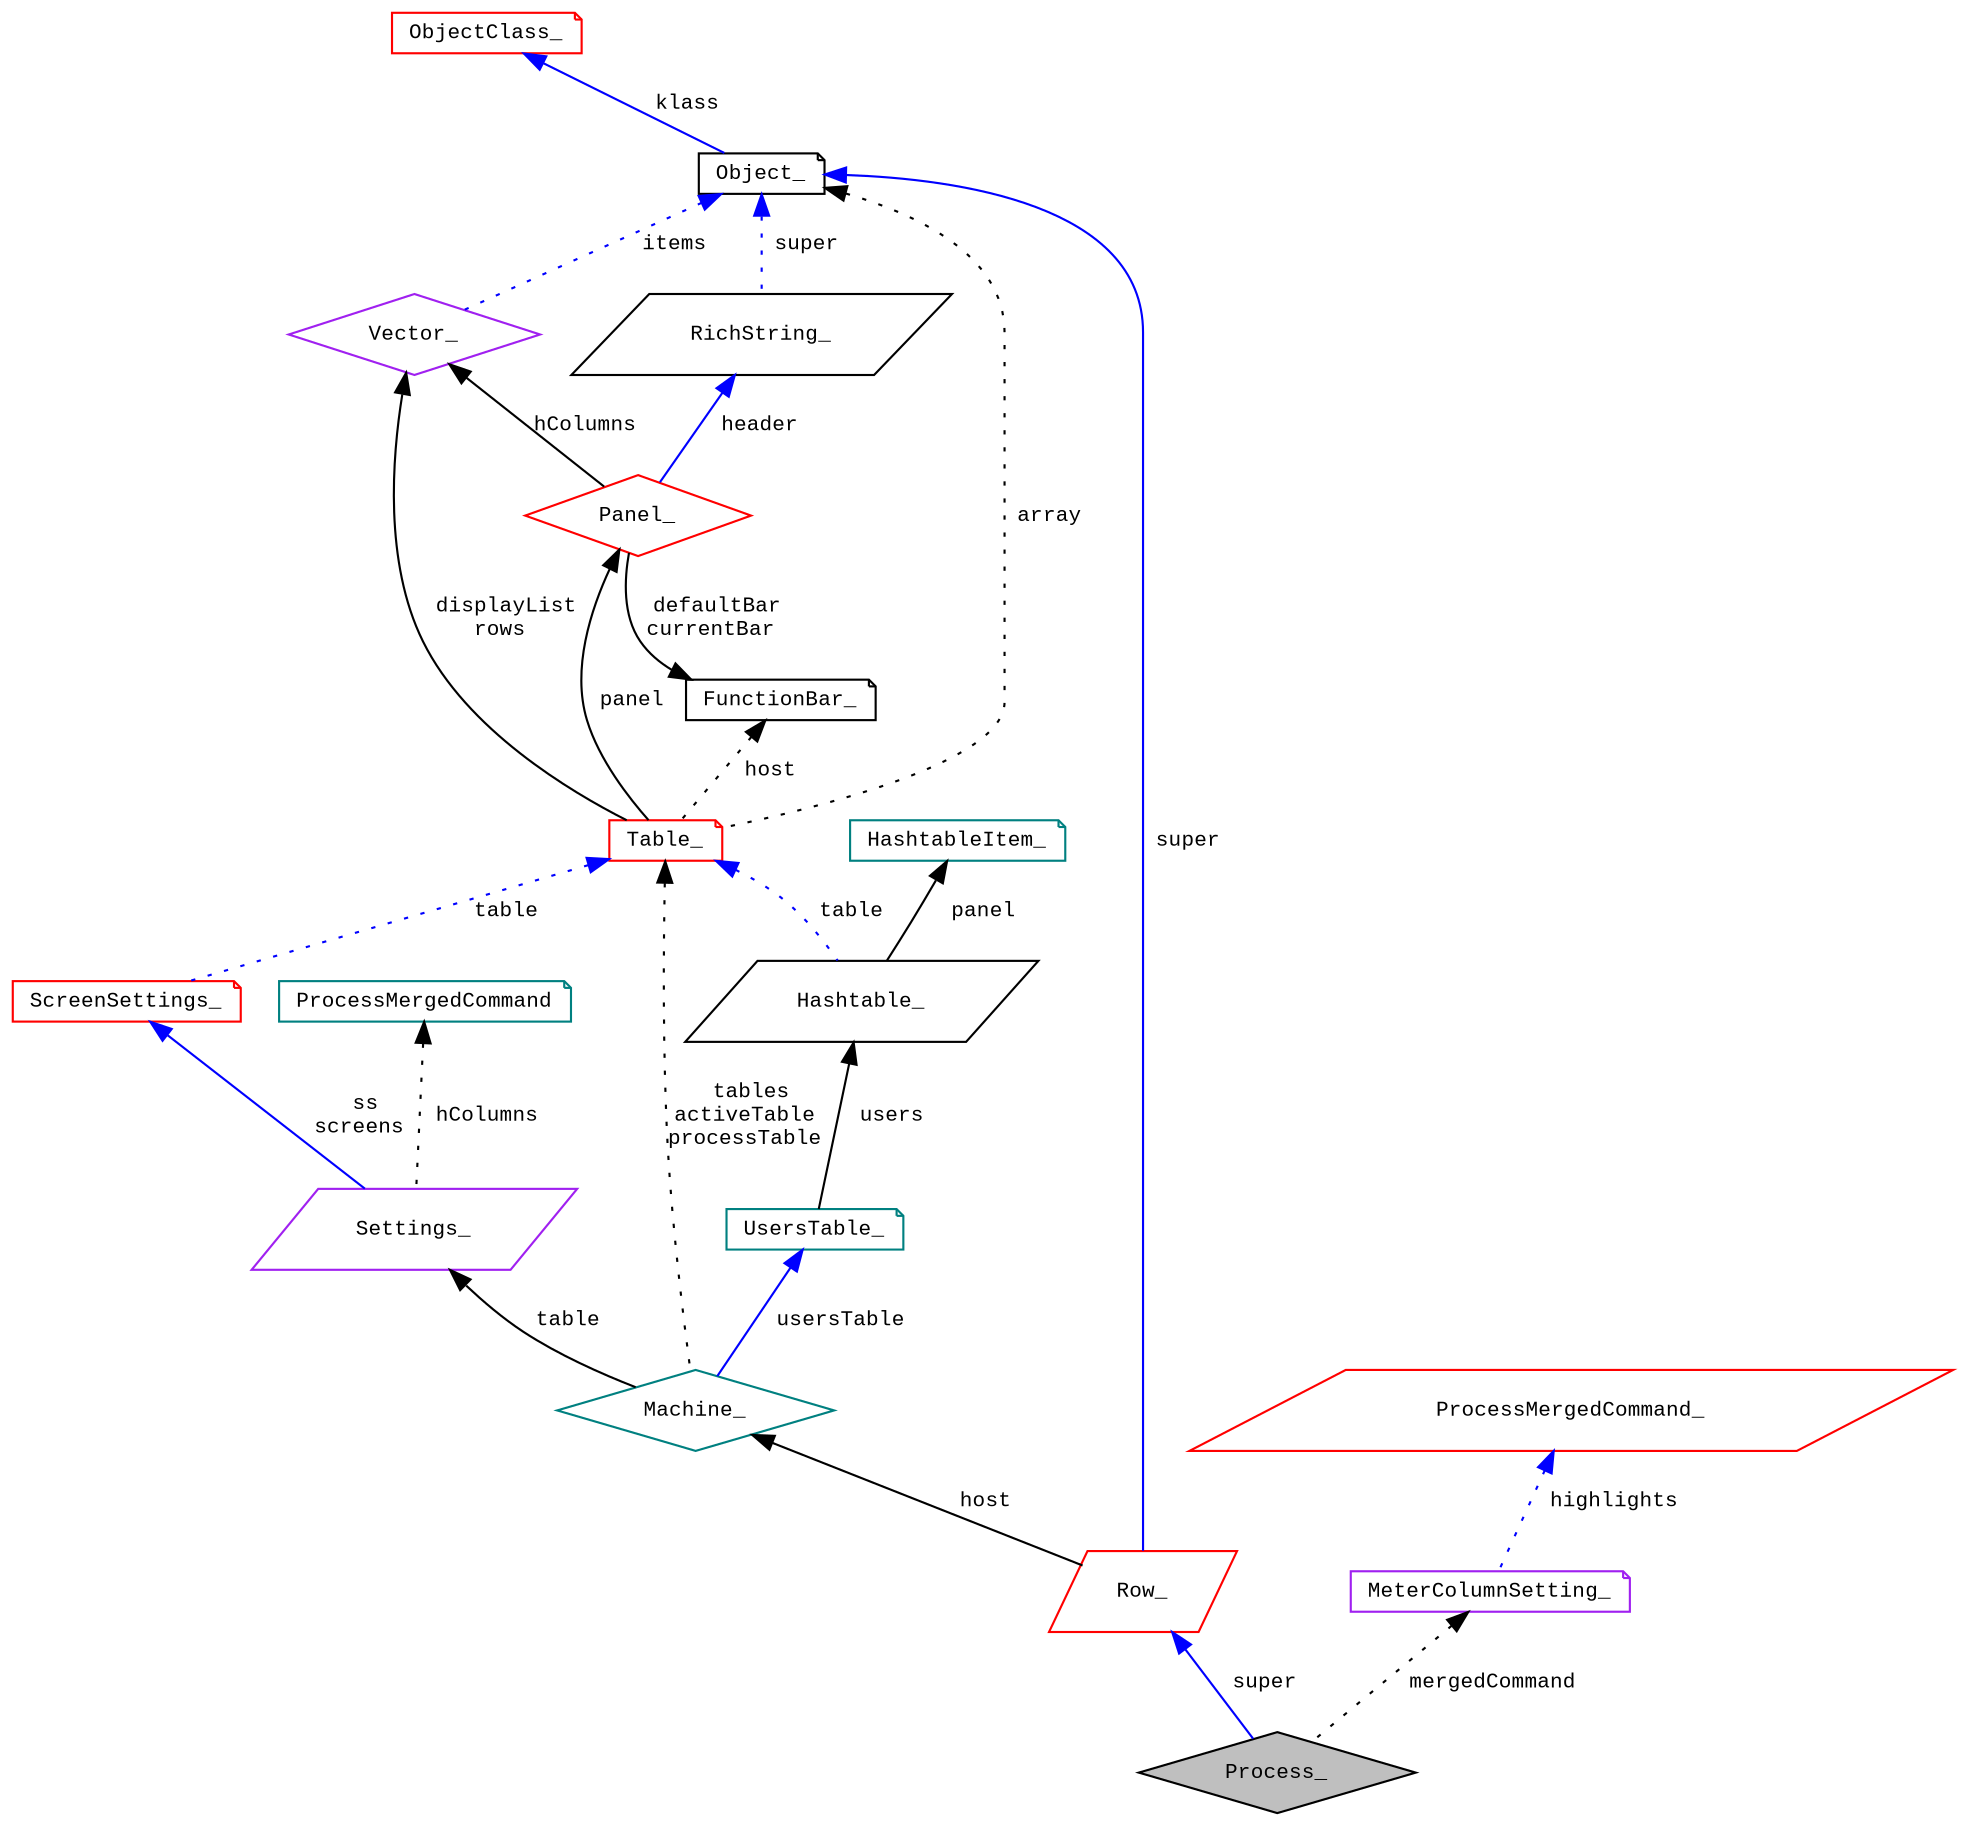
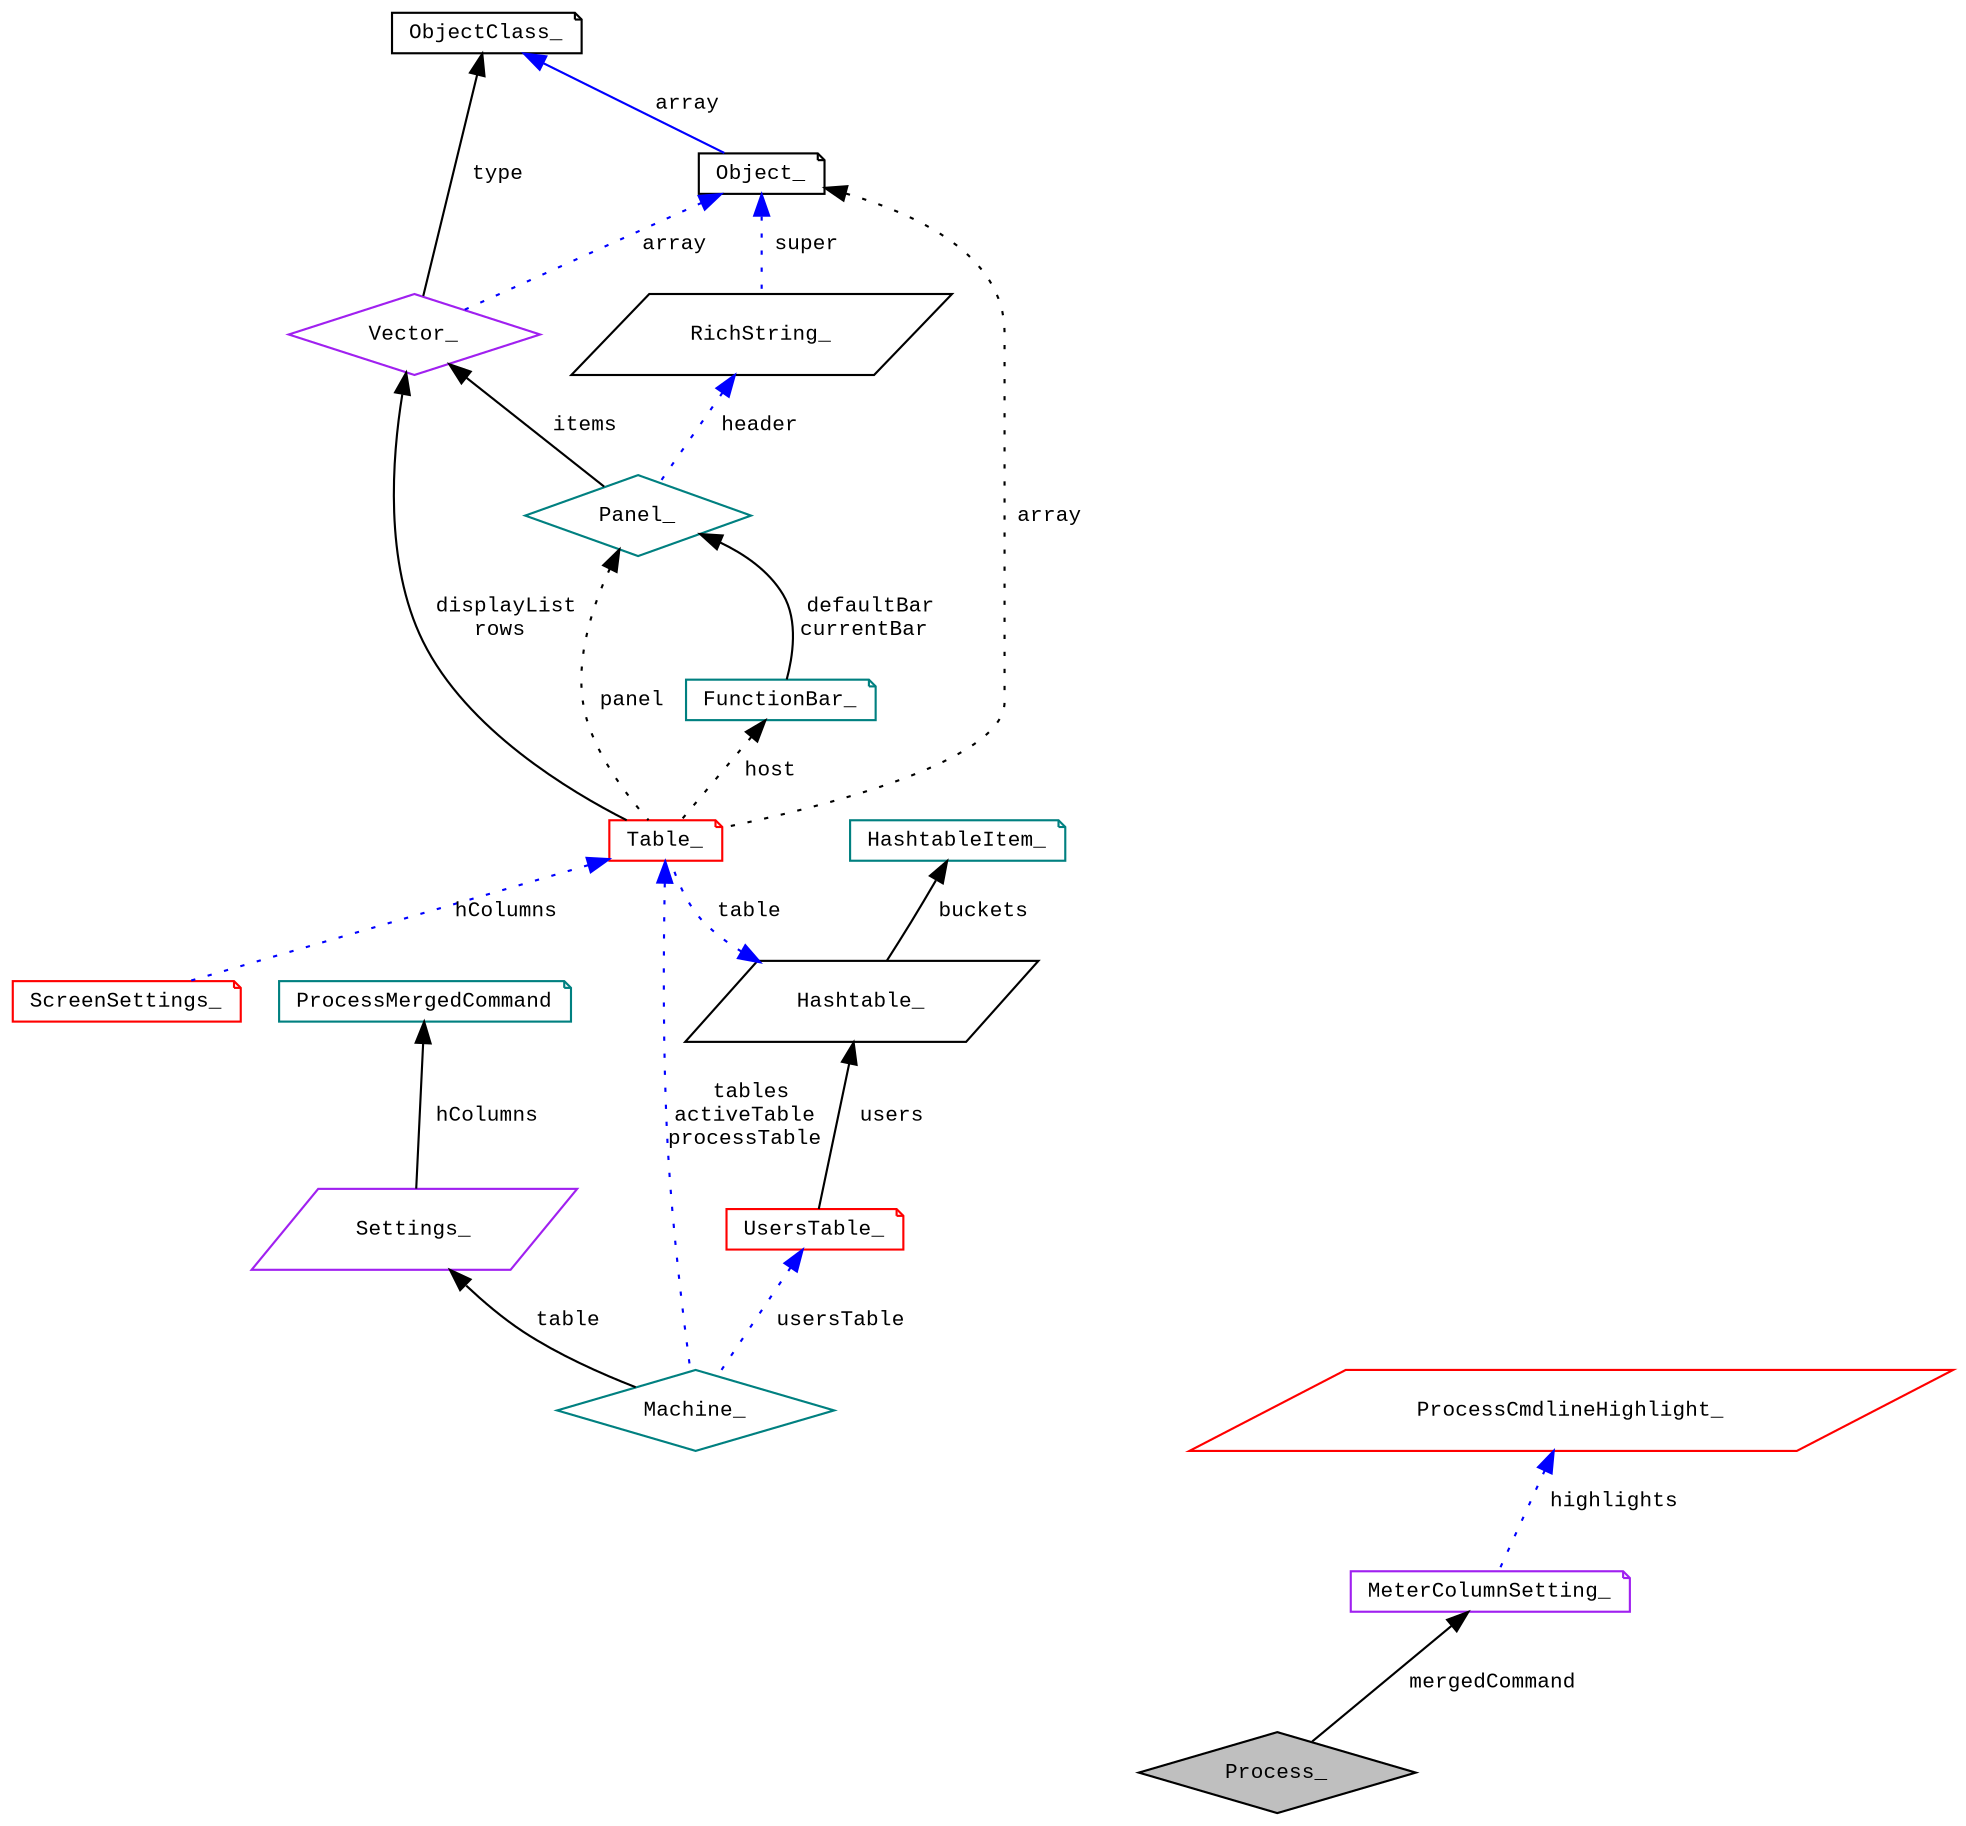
(487, 33) -> (487, 33)
(682, 103) -> (682, 103)
none -> (450, 185)
(669, 244) -> (669, 244)
(580, 425) -> (580, 425)
(691, 437) -> (691, 437)
(638, 516) -> (638, 516)
(630, 620) -> (784, 596)
(781, 700) -> (781, 700)
(583, 702) -> (583, 702)
(793, 908) -> (697, 914)
(501, 911) -> (501, 911)
(978, 911) -> (978, 911)
(266, 1112) -> none
(420, 1116) -> (420, 1116)
(667, 1128) -> (667, 1128)
(815, 1229) -> (815, 1229)
(754, 1322) -> (754, 1322)
(1571, 1410) -> (1571, 1410)
(1143, 1592) -> none
(1382, 1684) -> (1382, 1684)
